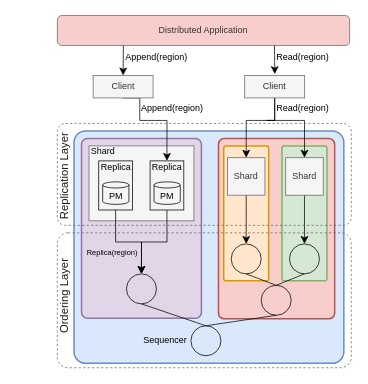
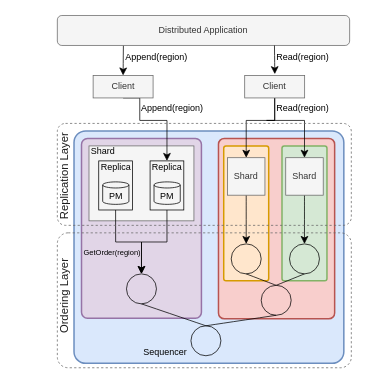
(204, 30) -> (204, 30)
(113, 252) -> (113, 252)
(165, 341) -> (165, 352)
